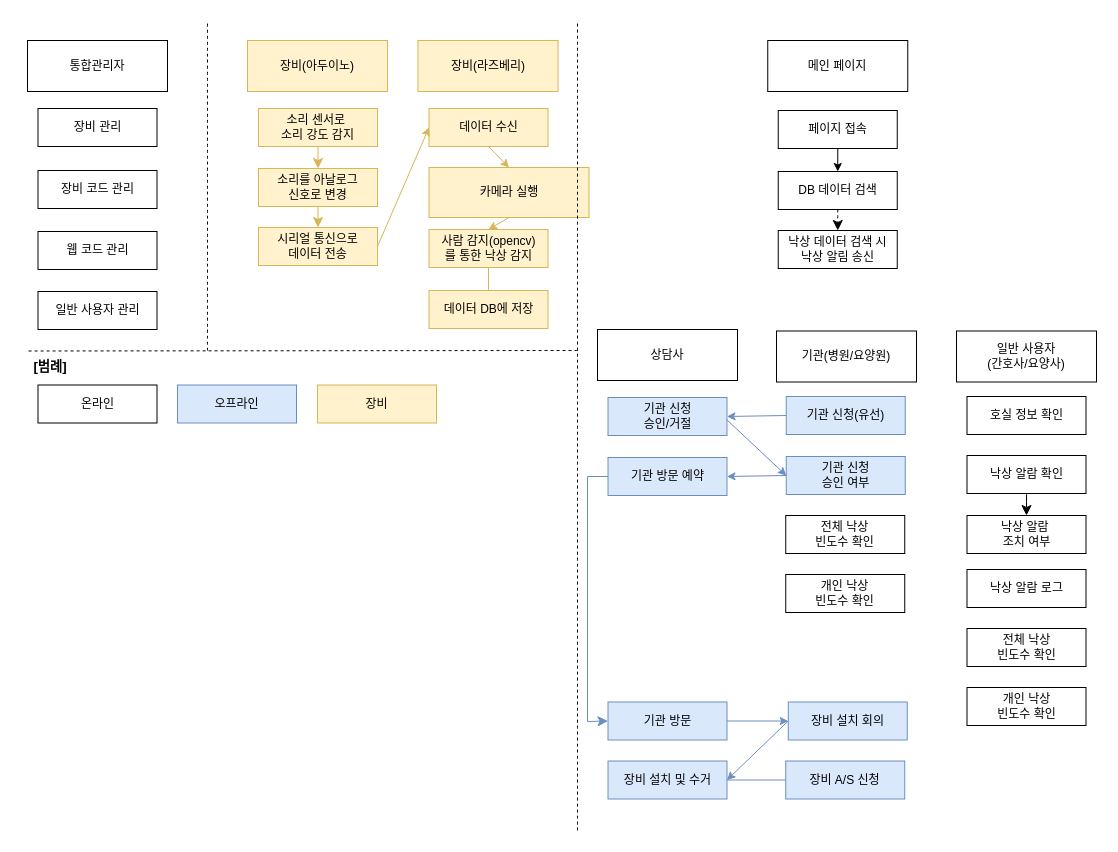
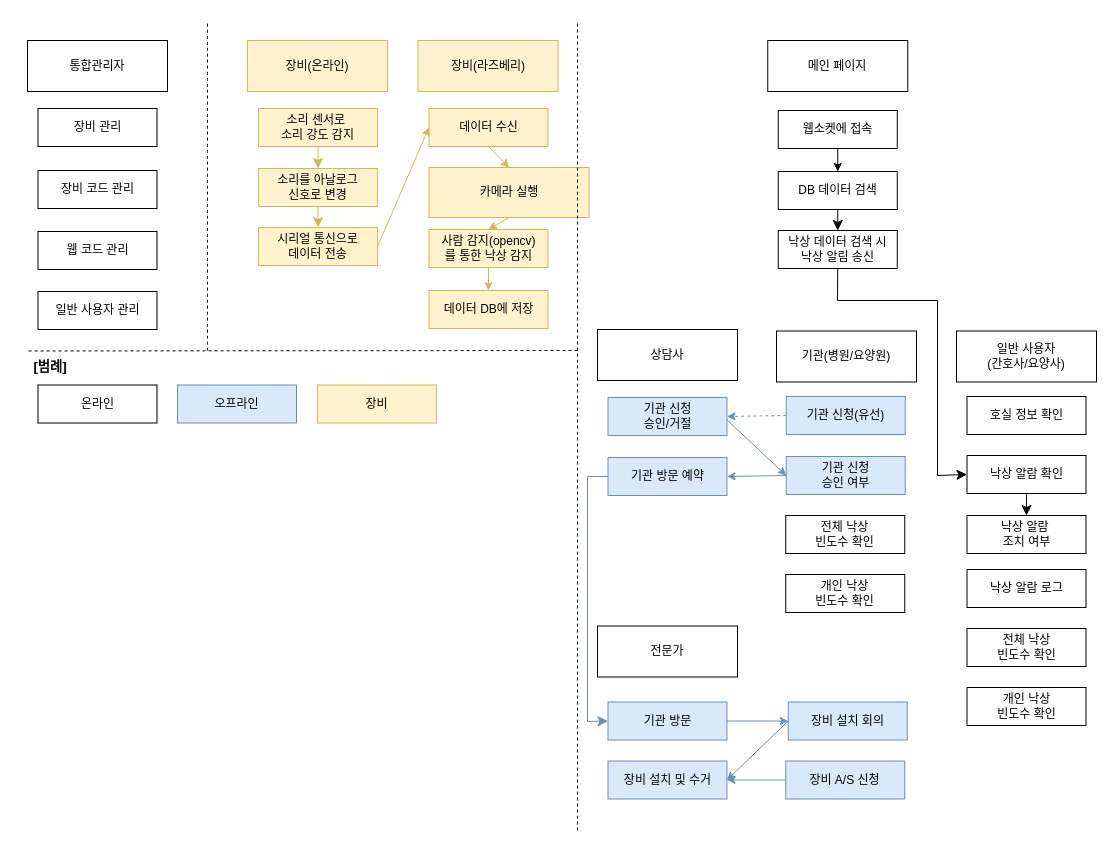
(318, 67) -> (318, 67)
(838, 130) -> (838, 130)
(838, 216) -> (838, 216)
(489, 285) -> (489, 282)
none -> (938, 333)
(759, 416) -> (759, 416)
none -> (668, 652)
(732, 780) -> (735, 780)
